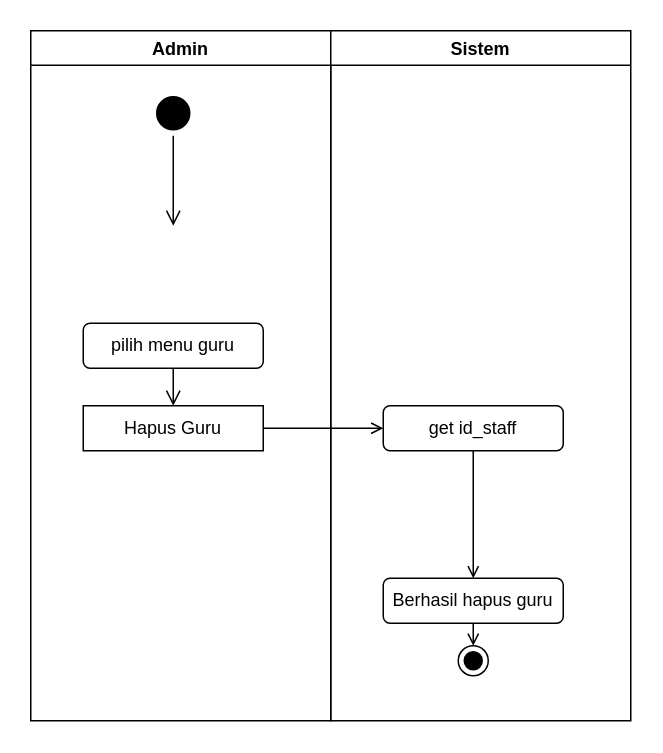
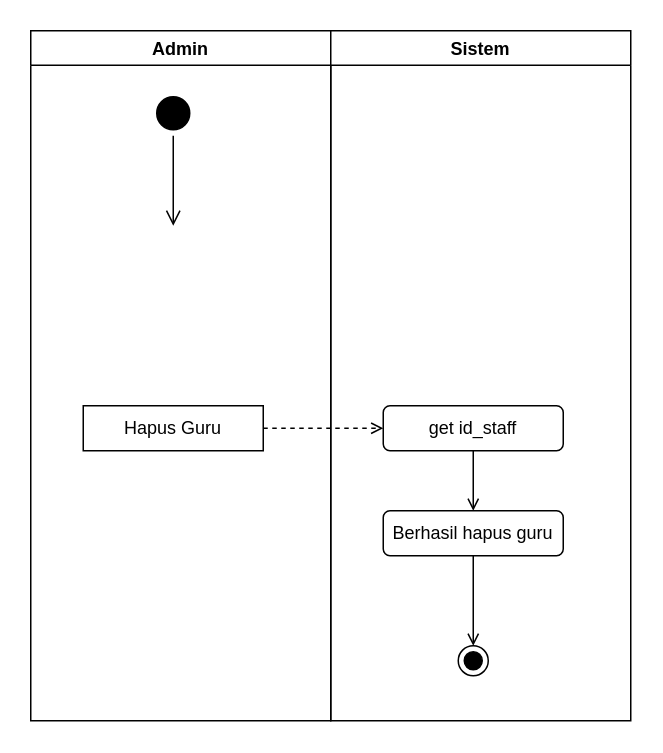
(173, 346) -> none
(173, 385) -> none
(323, 428) -> (323, 428)
(473, 601) -> (473, 533)
